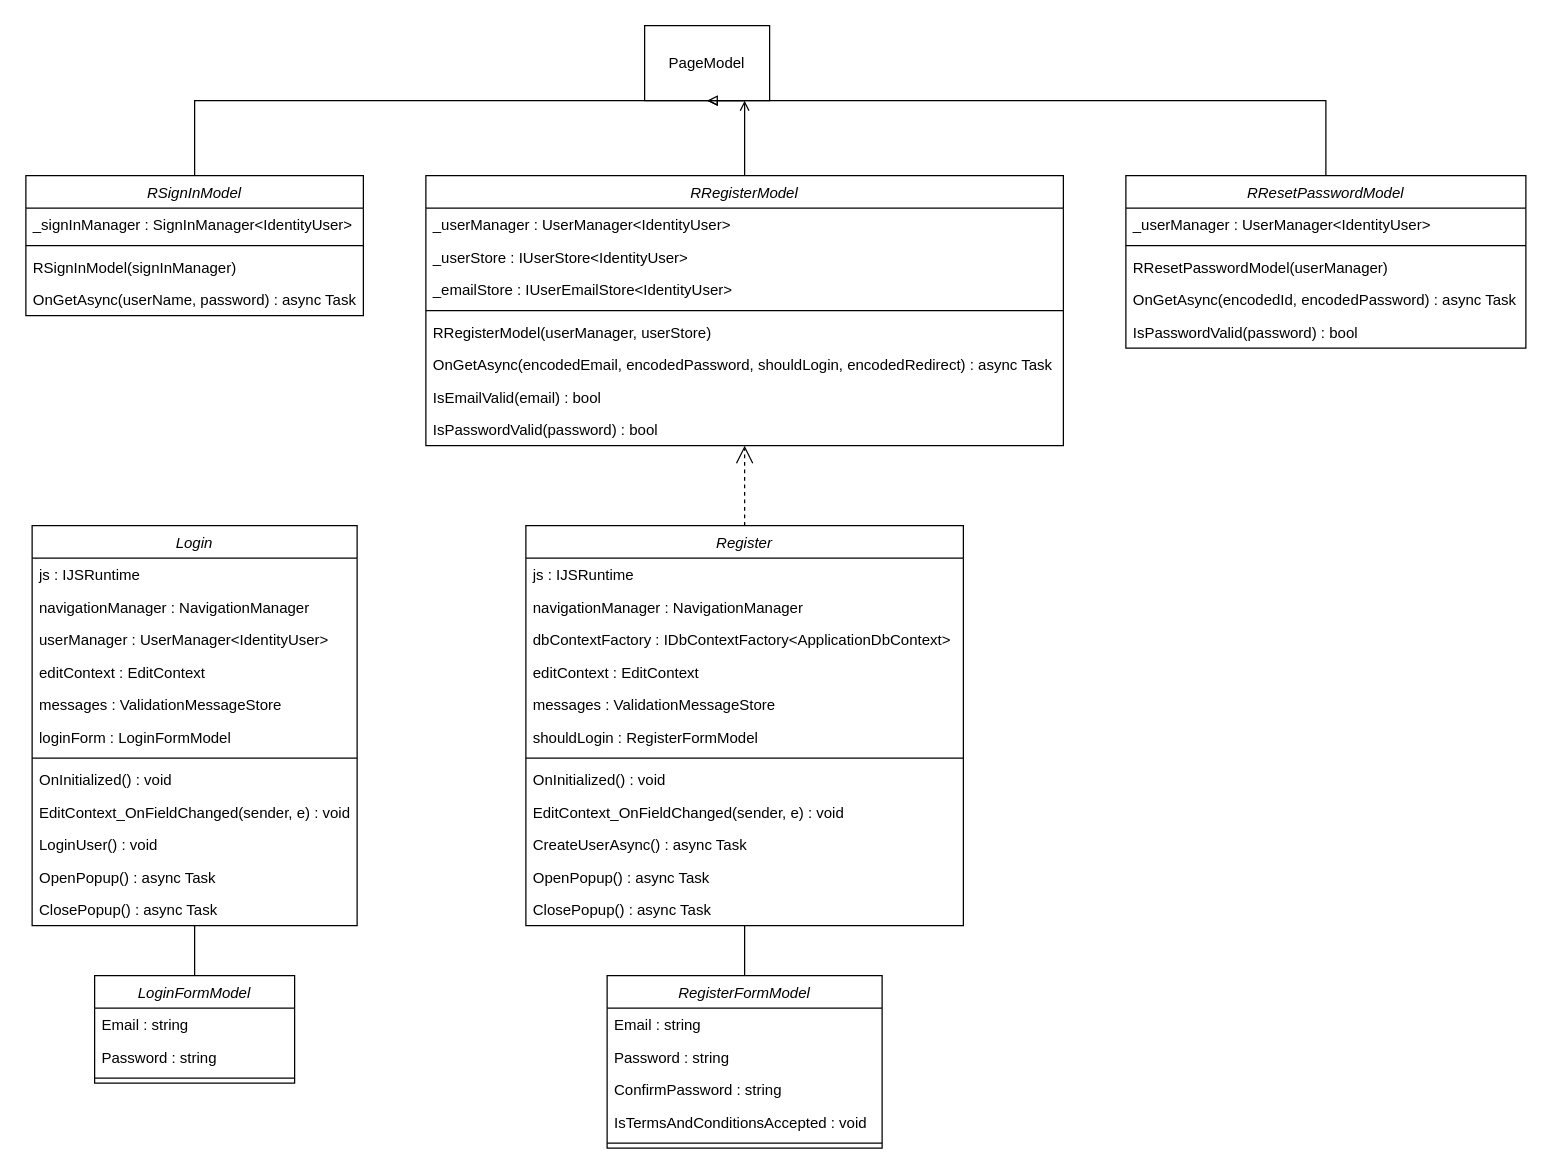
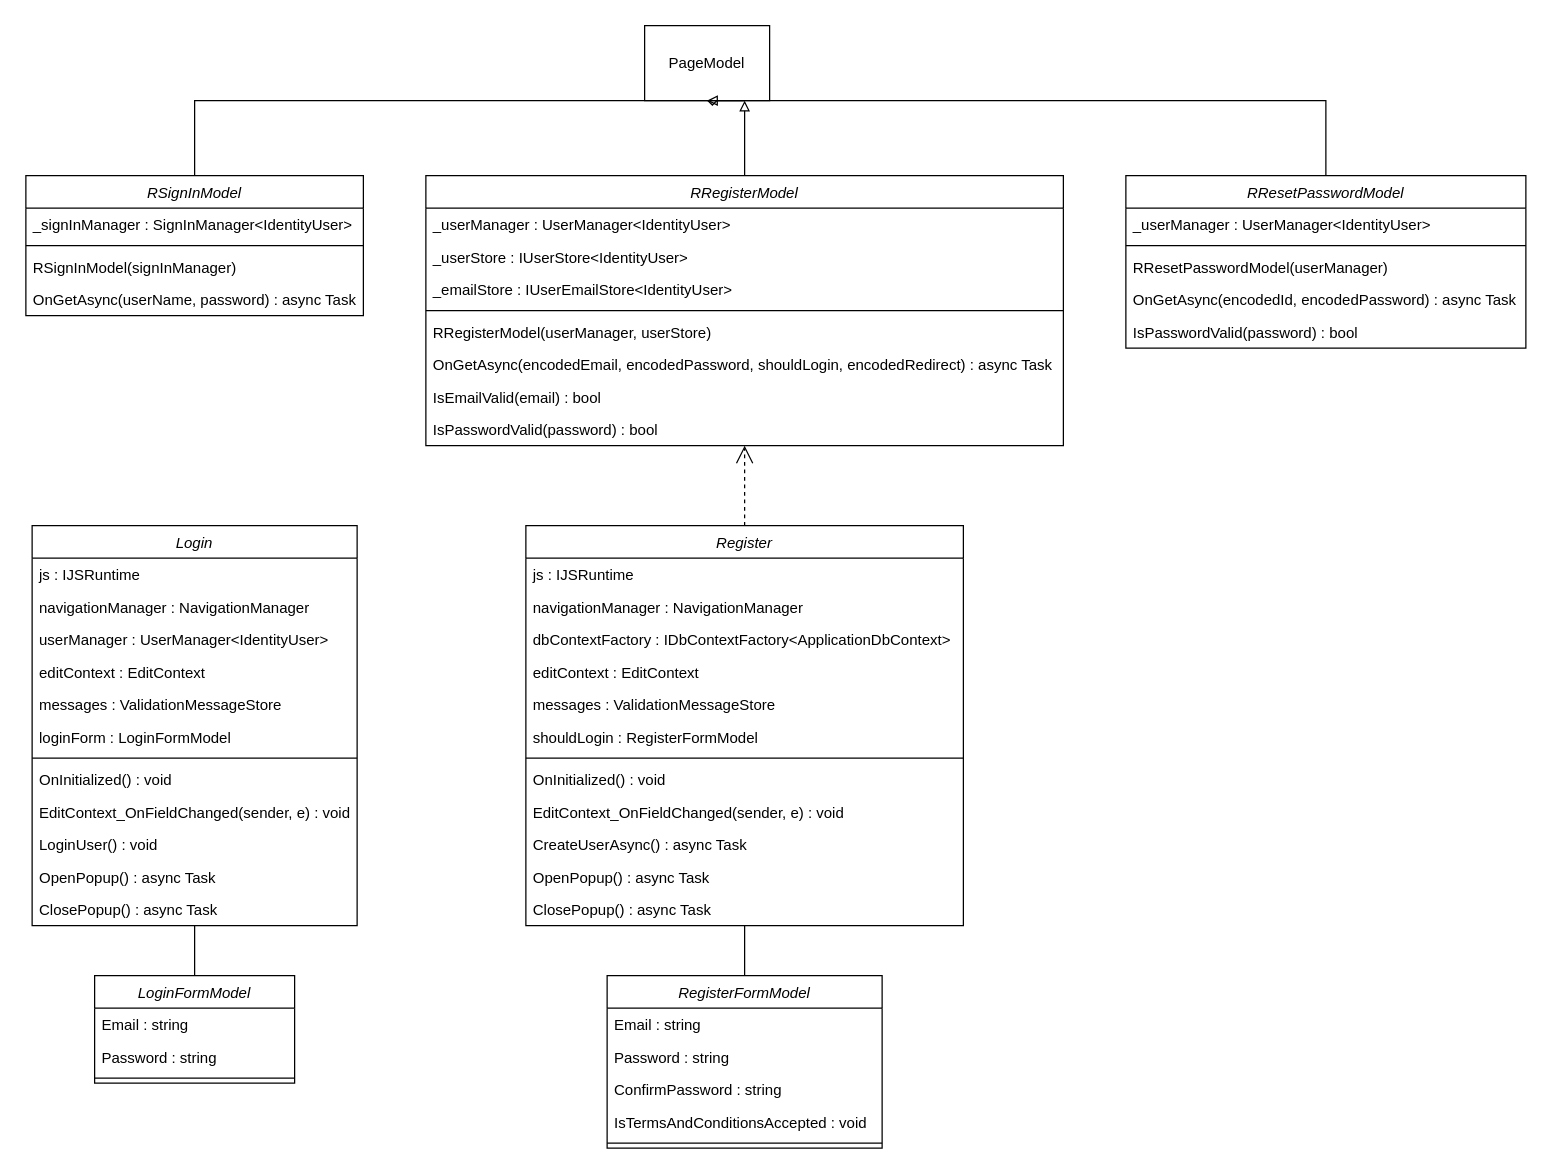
(711, 101) -> (711, 101)
(744, 108) -> (744, 112)
